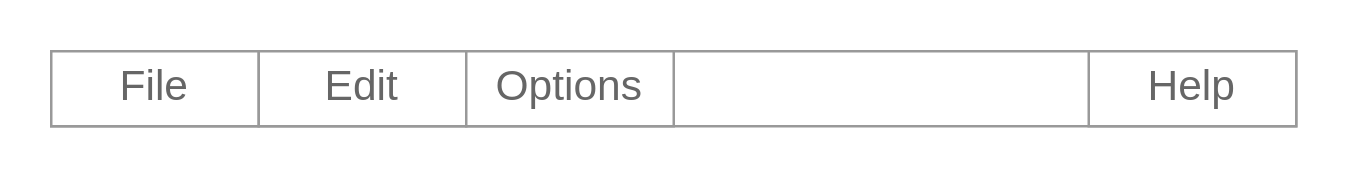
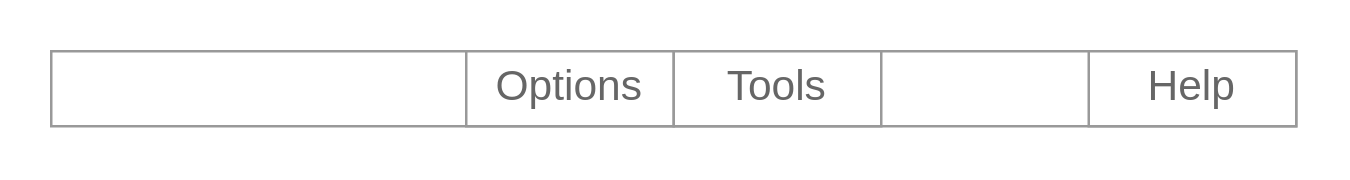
(155, 89) -> none
(363, 89) -> none
none -> (778, 89)
